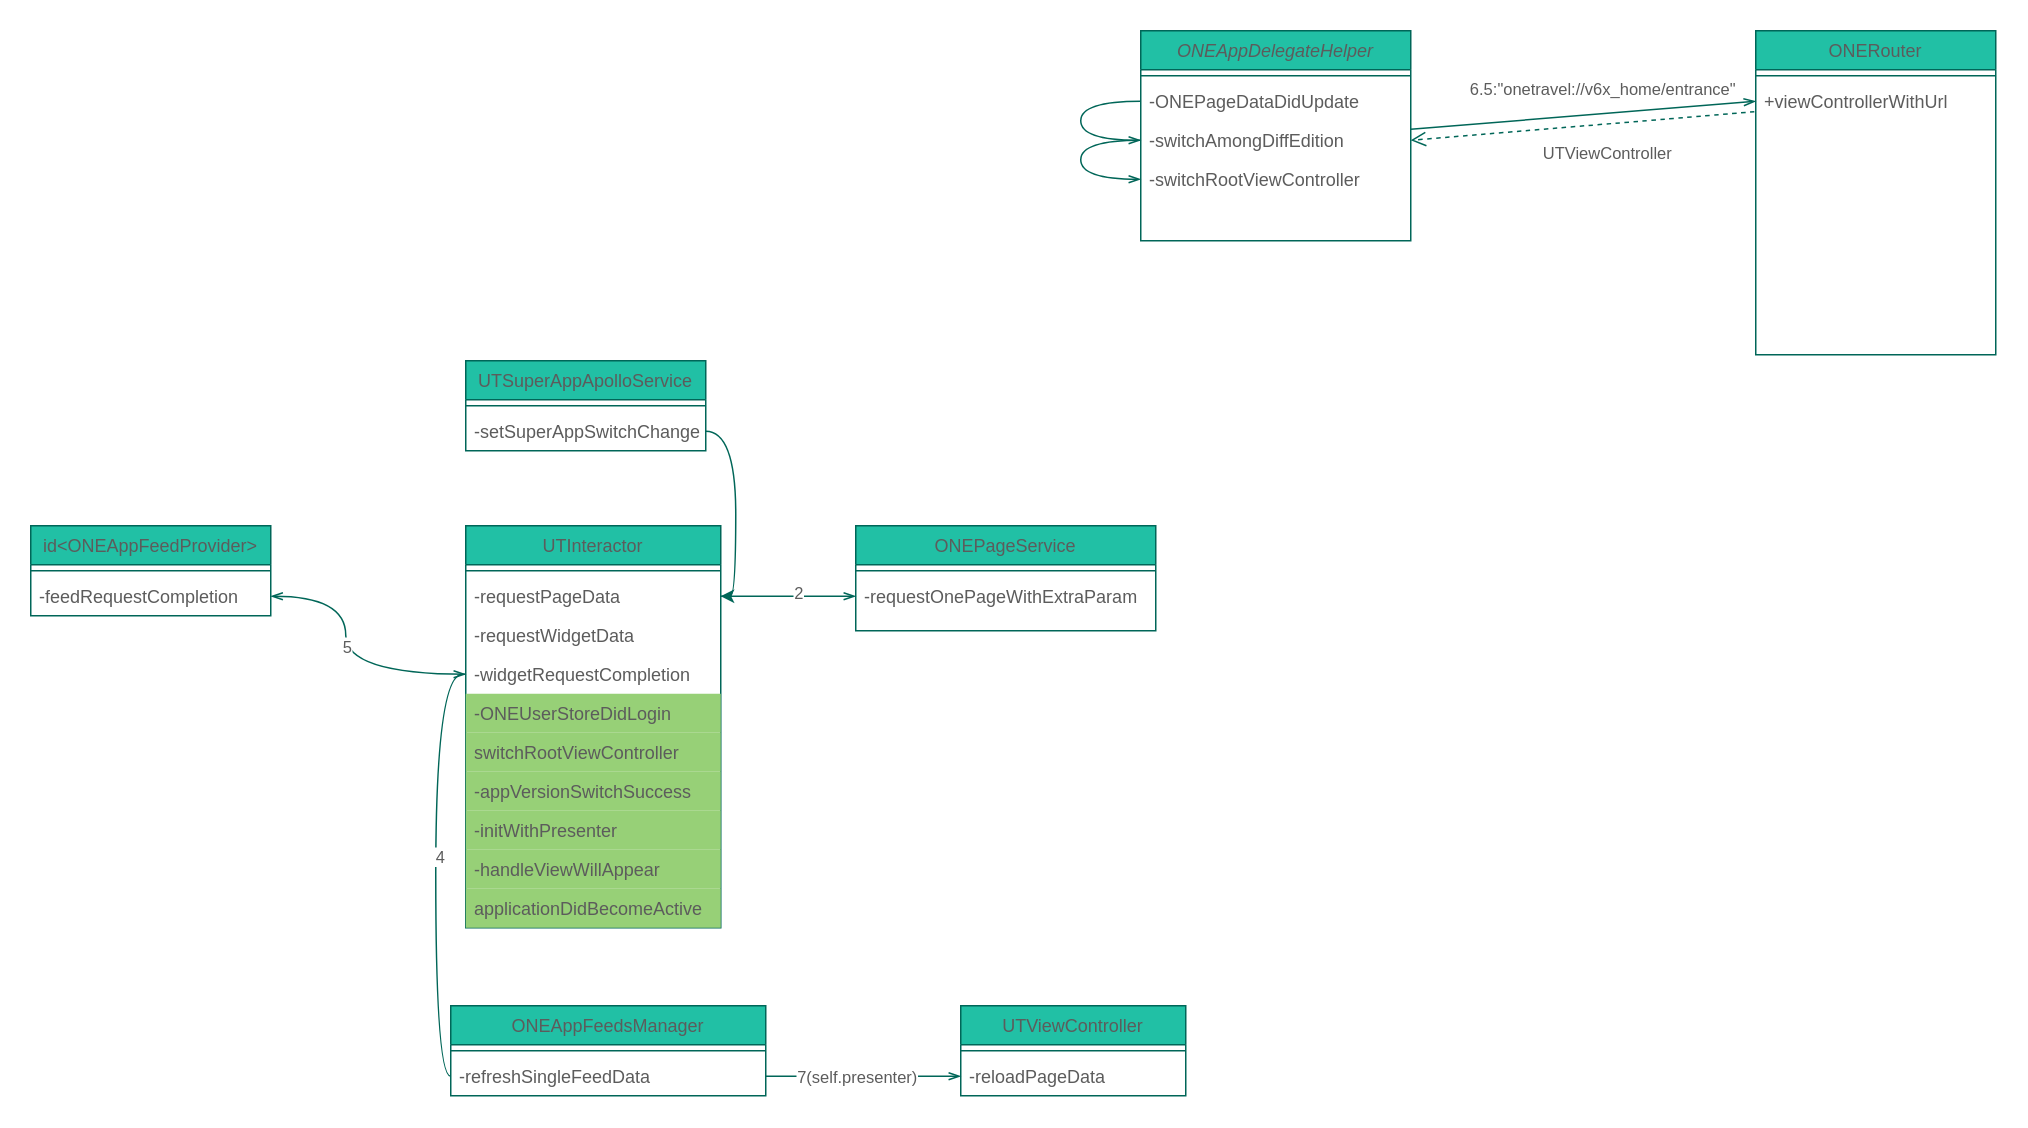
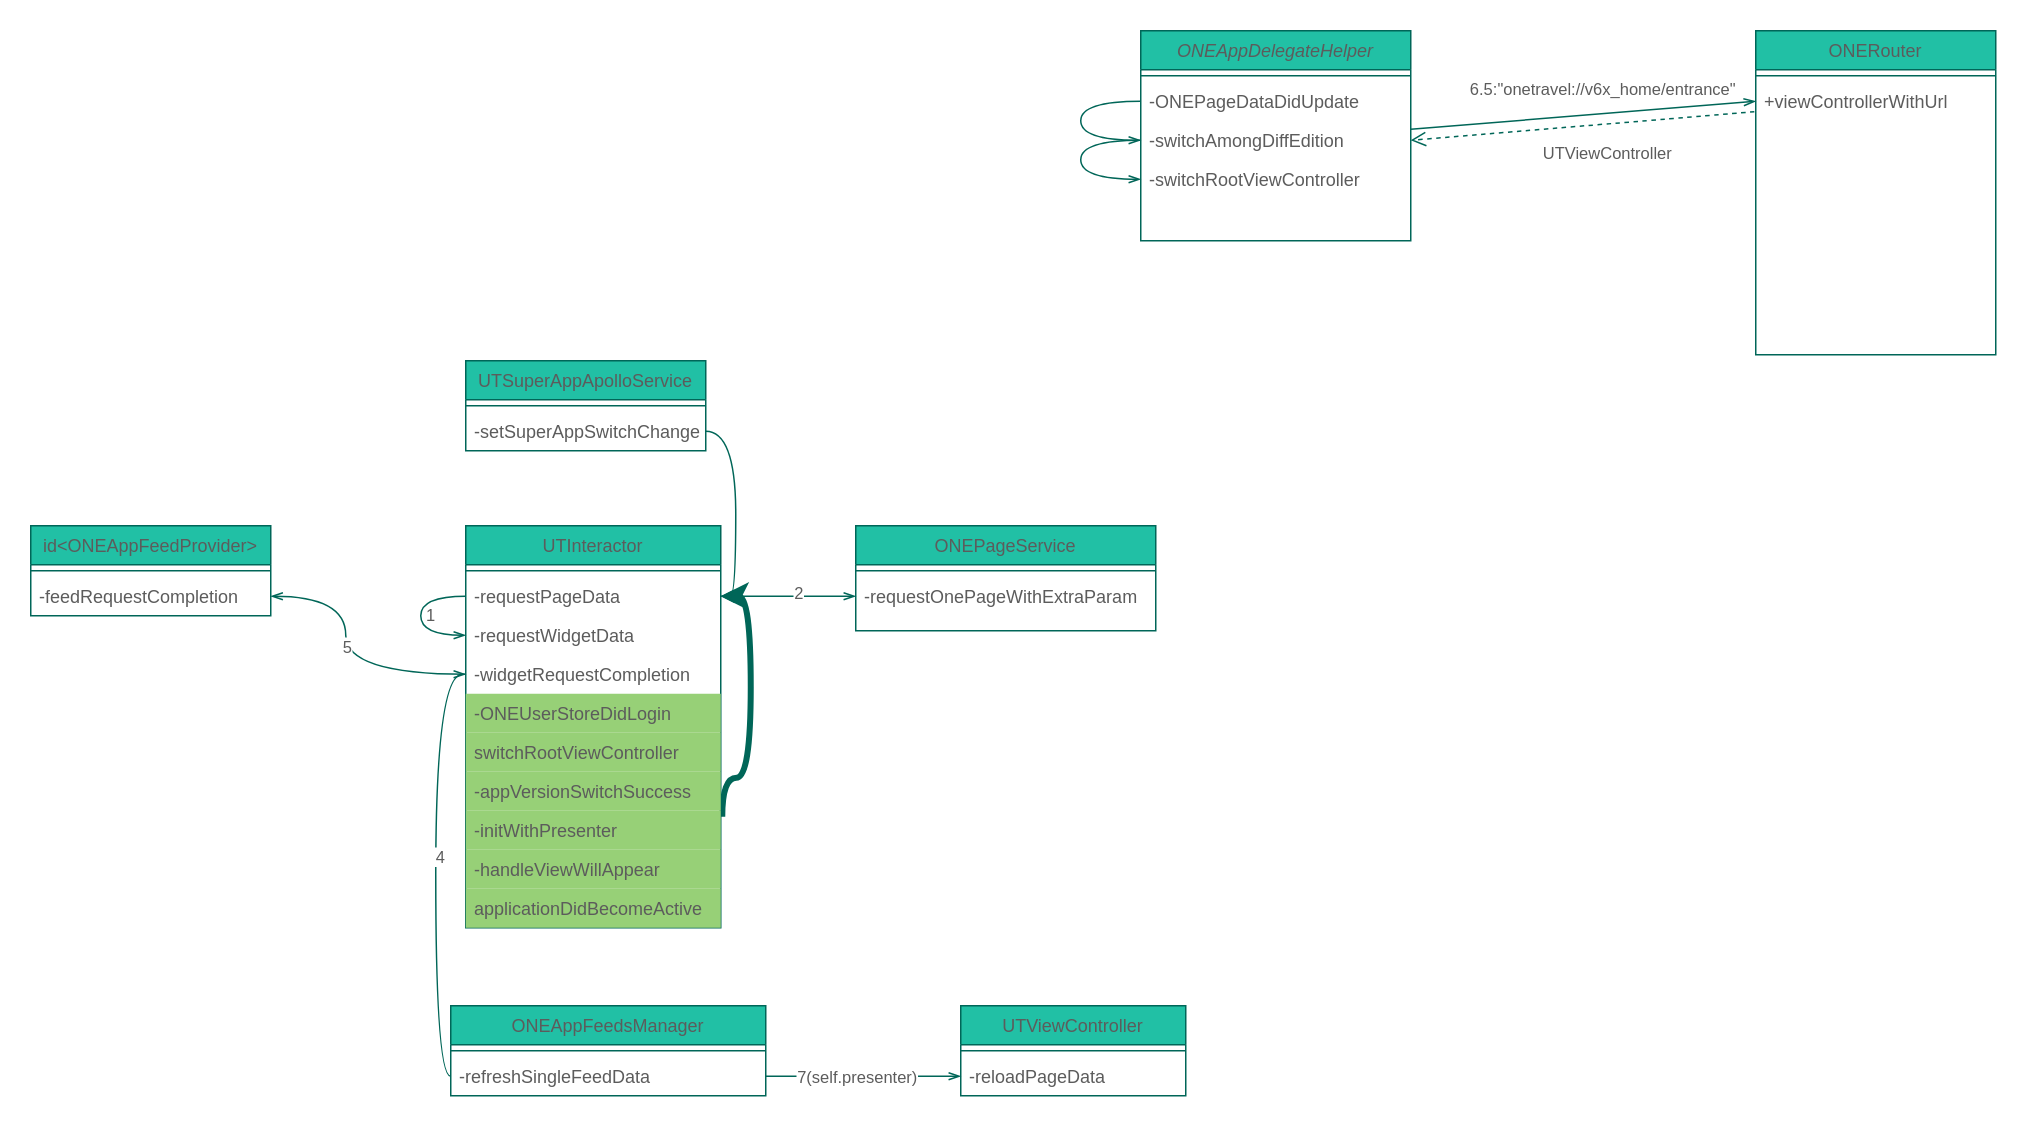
none -> (421, 615)
none -> (750, 709)
